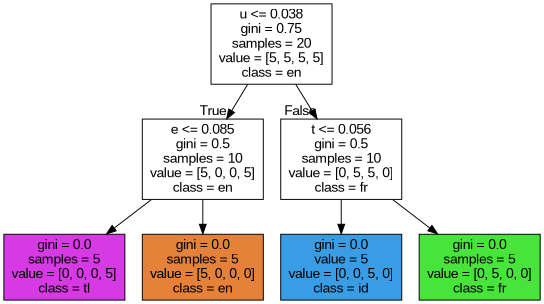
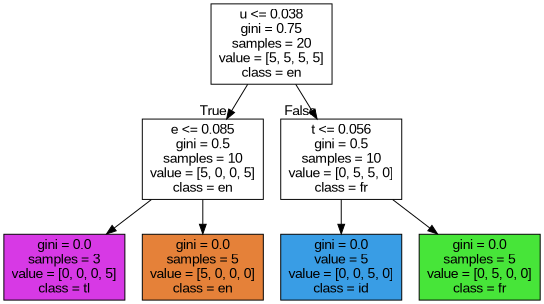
(64, 267) -> (64, 267)
